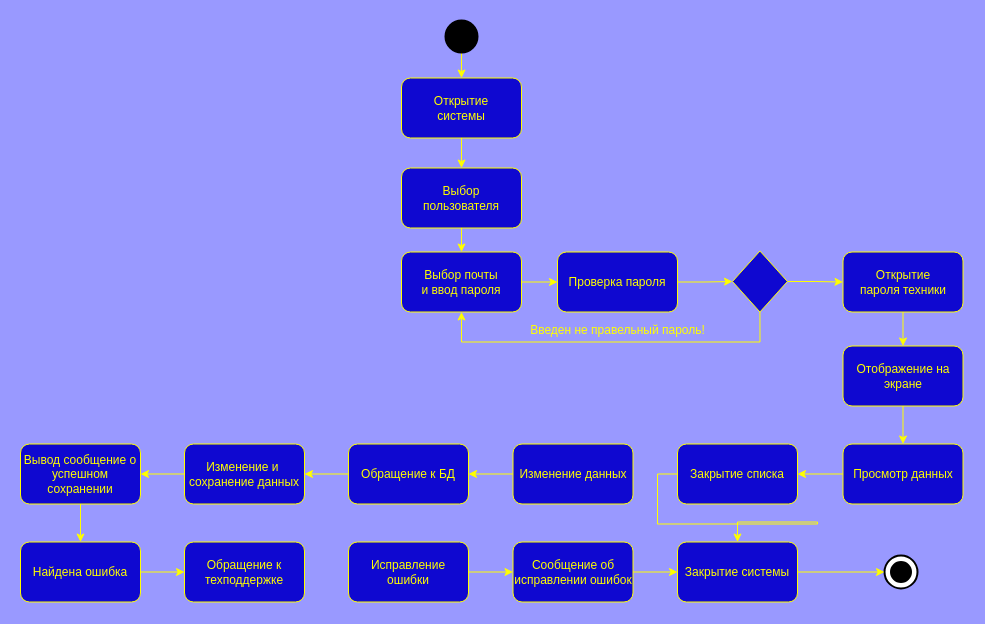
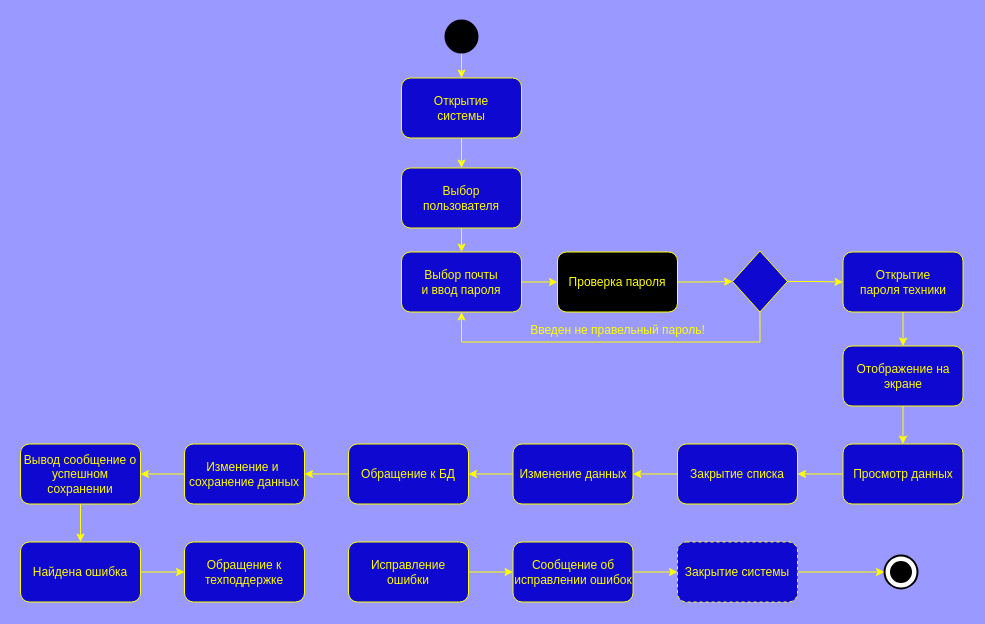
(618, 282) -> (618, 282)
(760, 524) -> (649, 474)
(738, 572) -> (738, 572)
